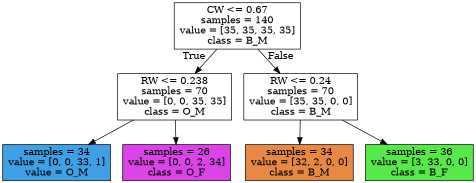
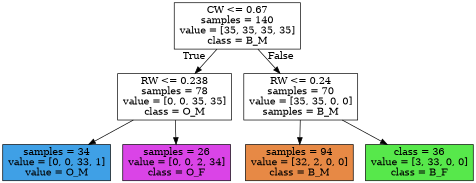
(175, 97) -> (175, 97)
(301, 97) -> (301, 97)
(299, 163) -> (299, 163)
(419, 163) -> (419, 163)
